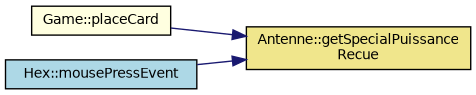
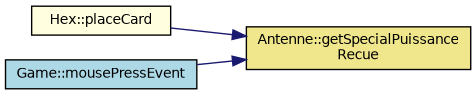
(101, 21) -> (101, 21)
(101, 74) -> (101, 74)
